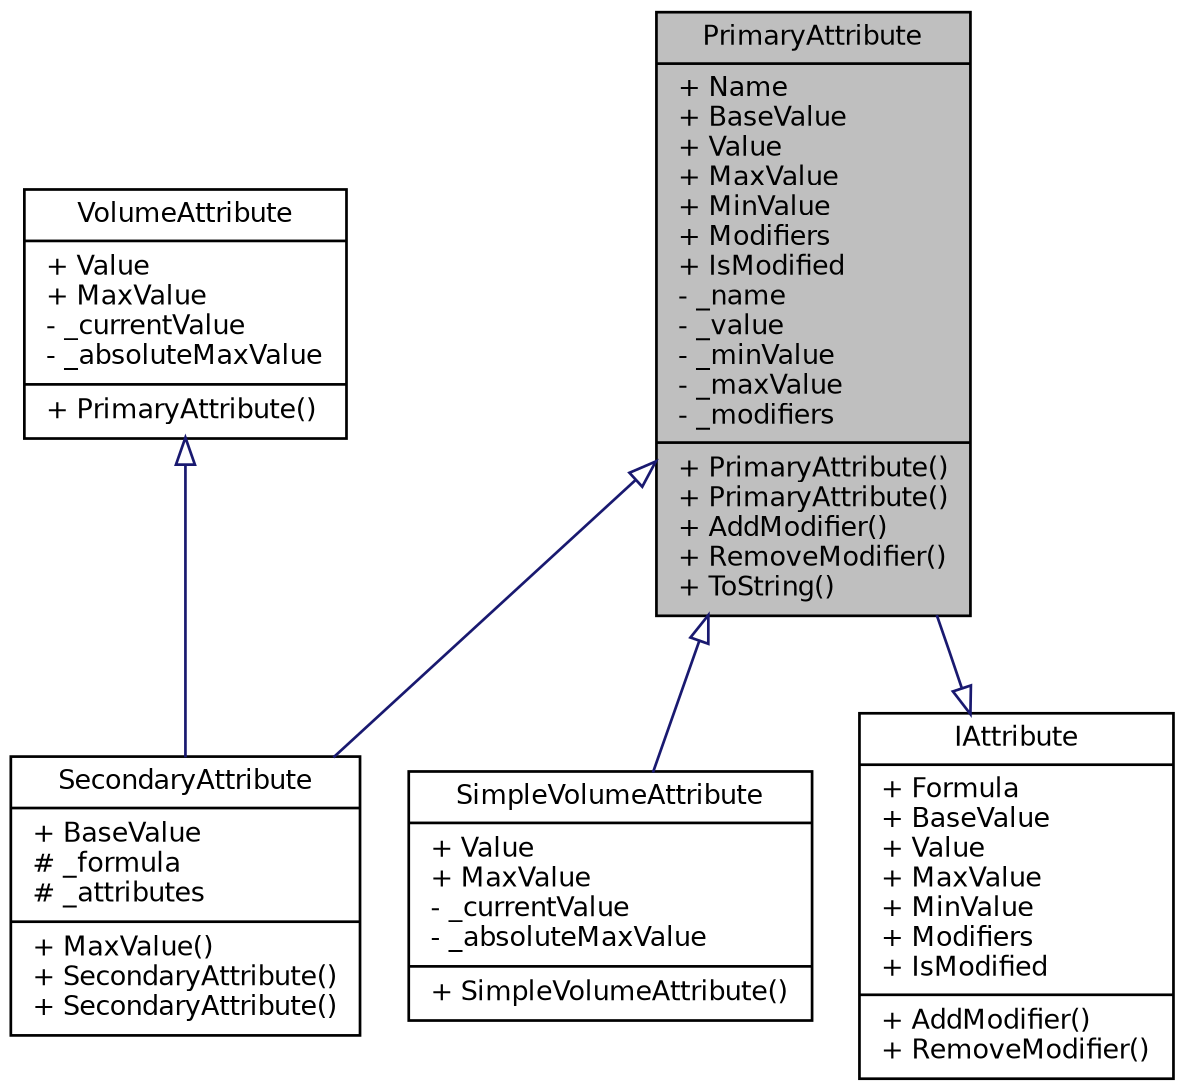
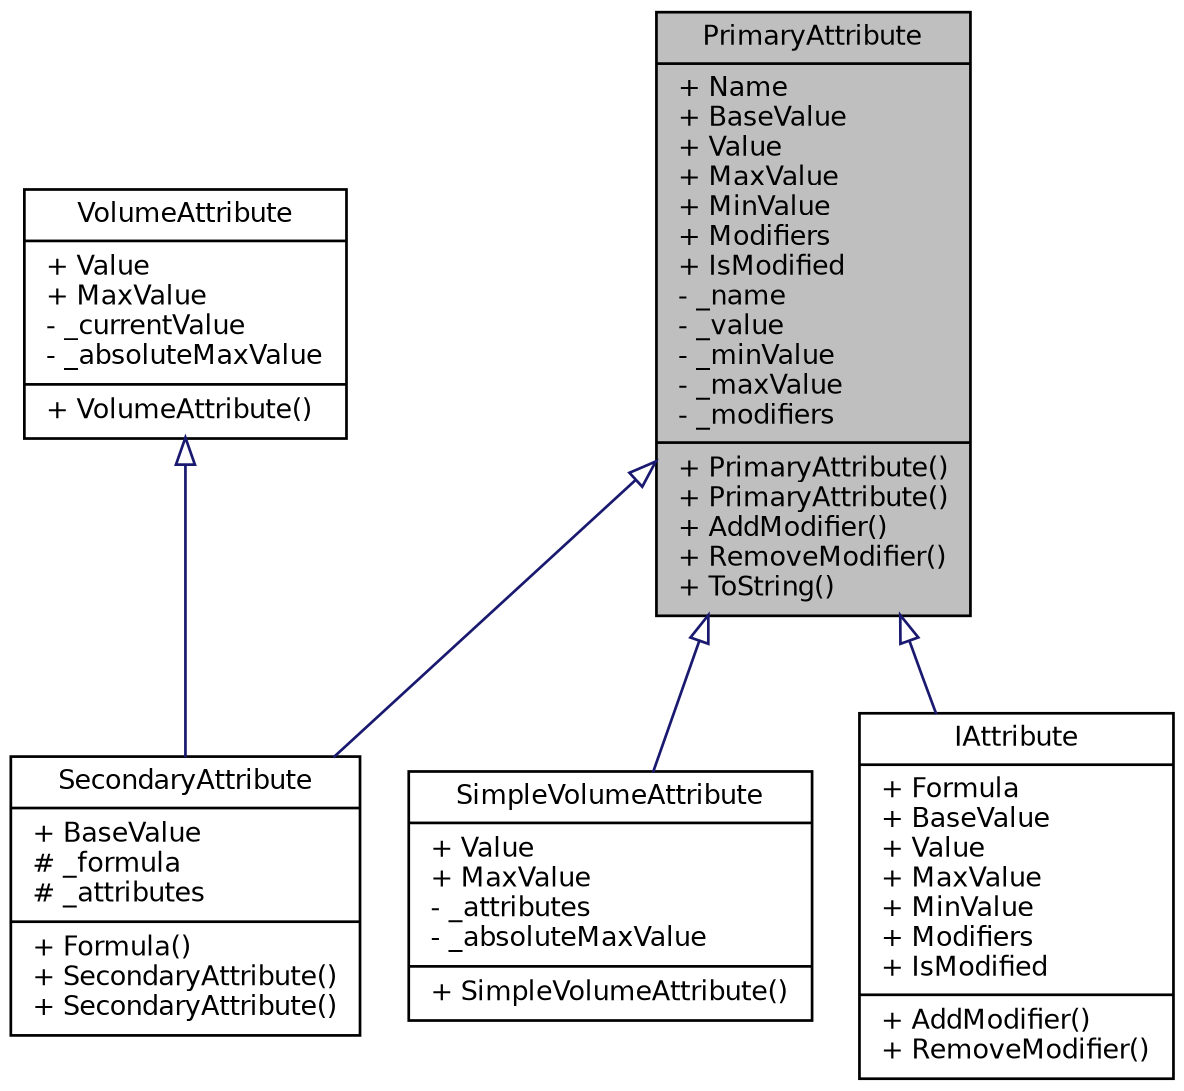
(181, 410) -> (180, 410)
(949, 651) -> (923, 678)
(531, 908) -> (512, 908)
(123, 947) -> (112, 947)
